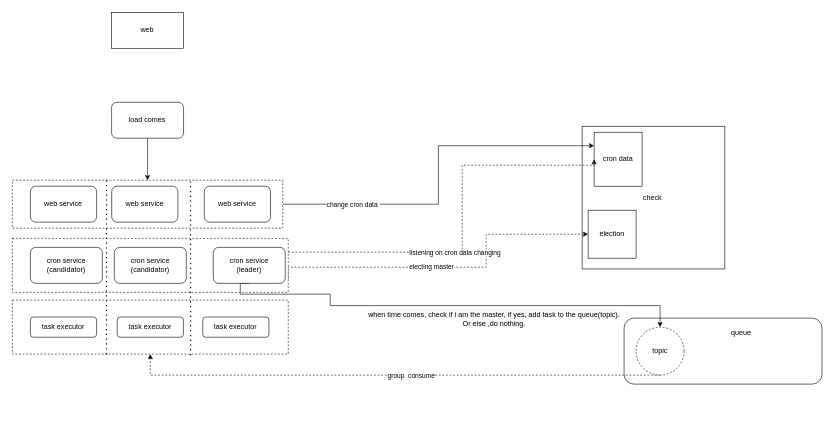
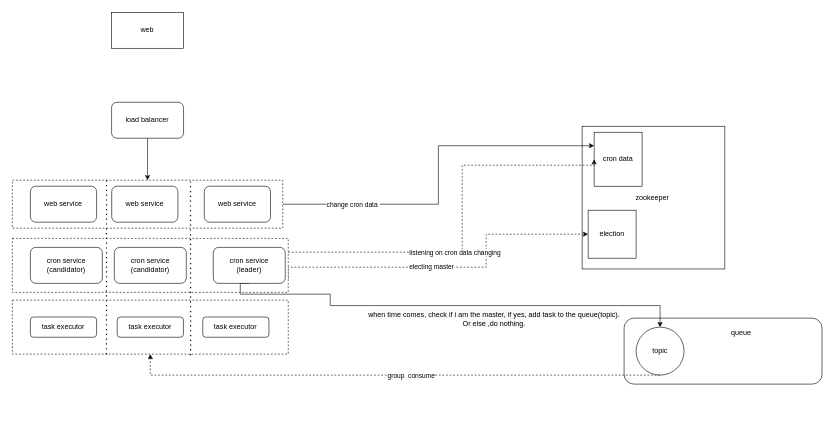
(147, 120) -> (147, 120)
(654, 198) -> (654, 198)
(660, 351) -> (660, 351)
